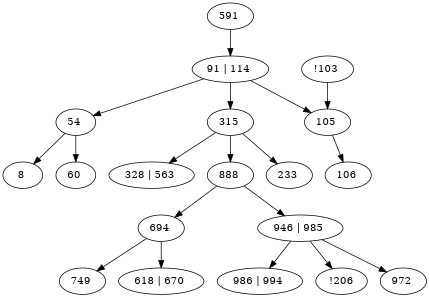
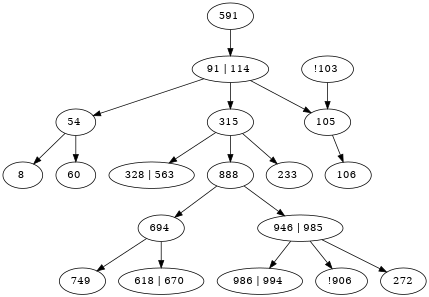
(342, 281) -> (342, 281)
(403, 281) -> (403, 281)
